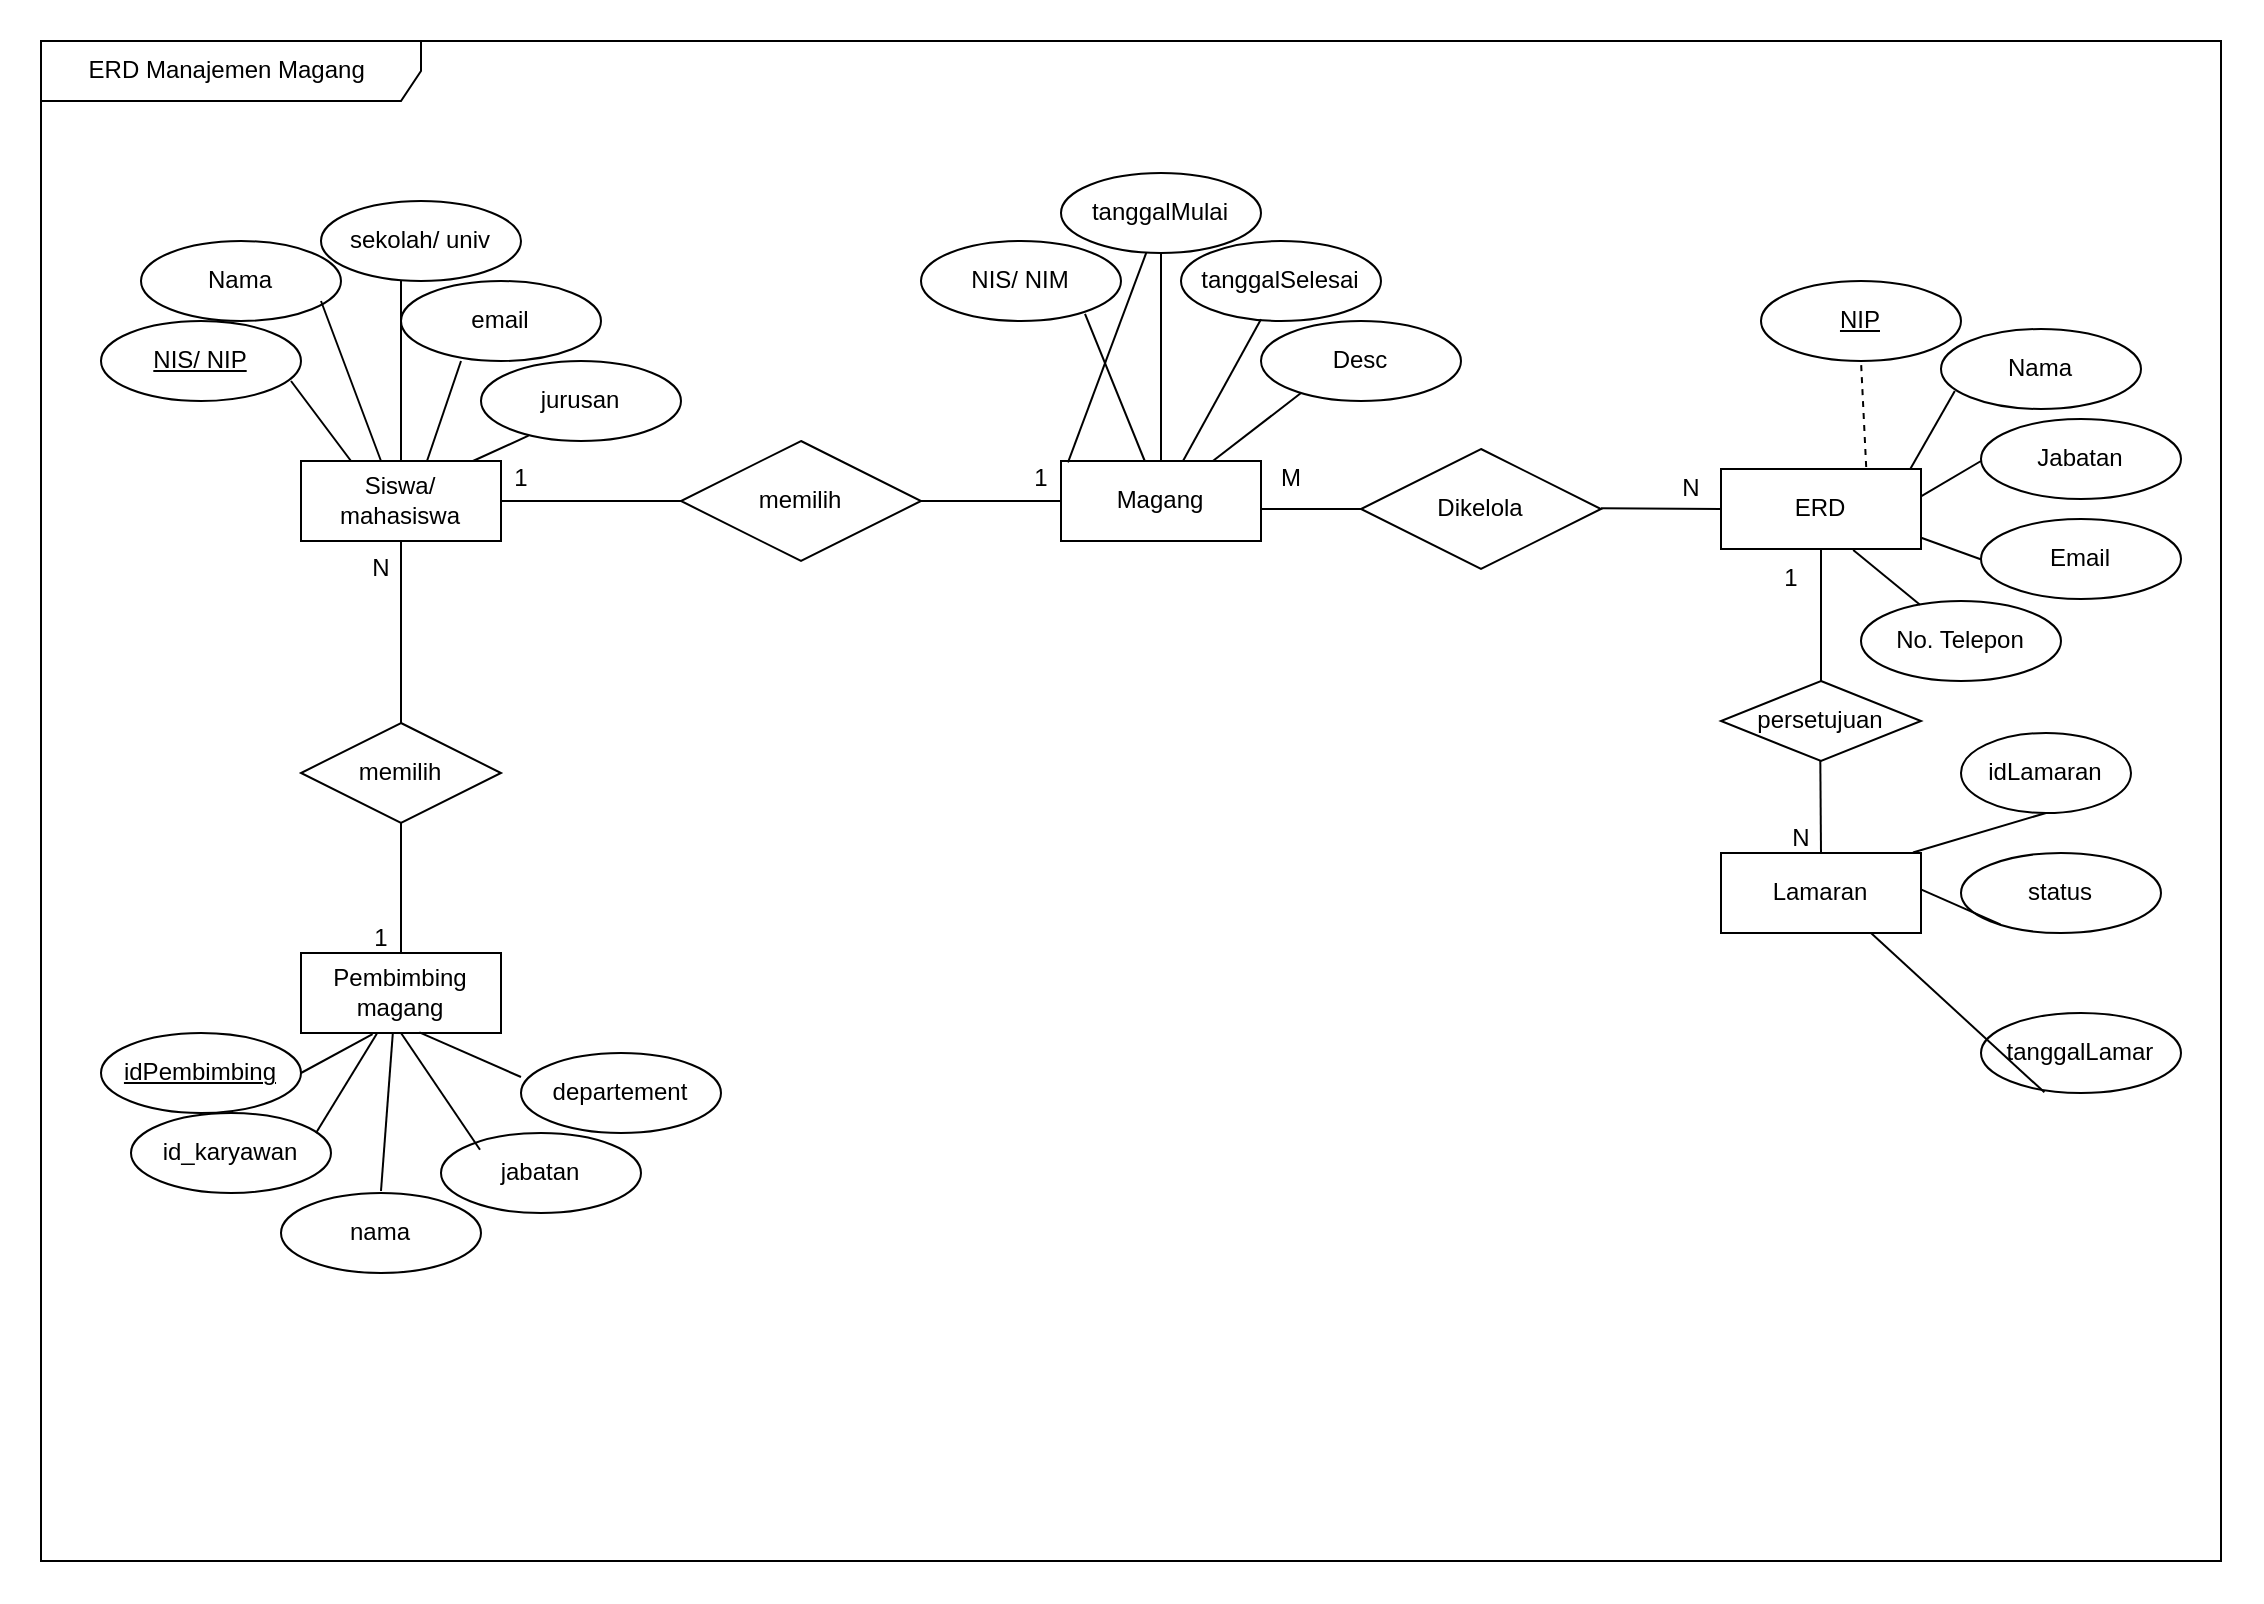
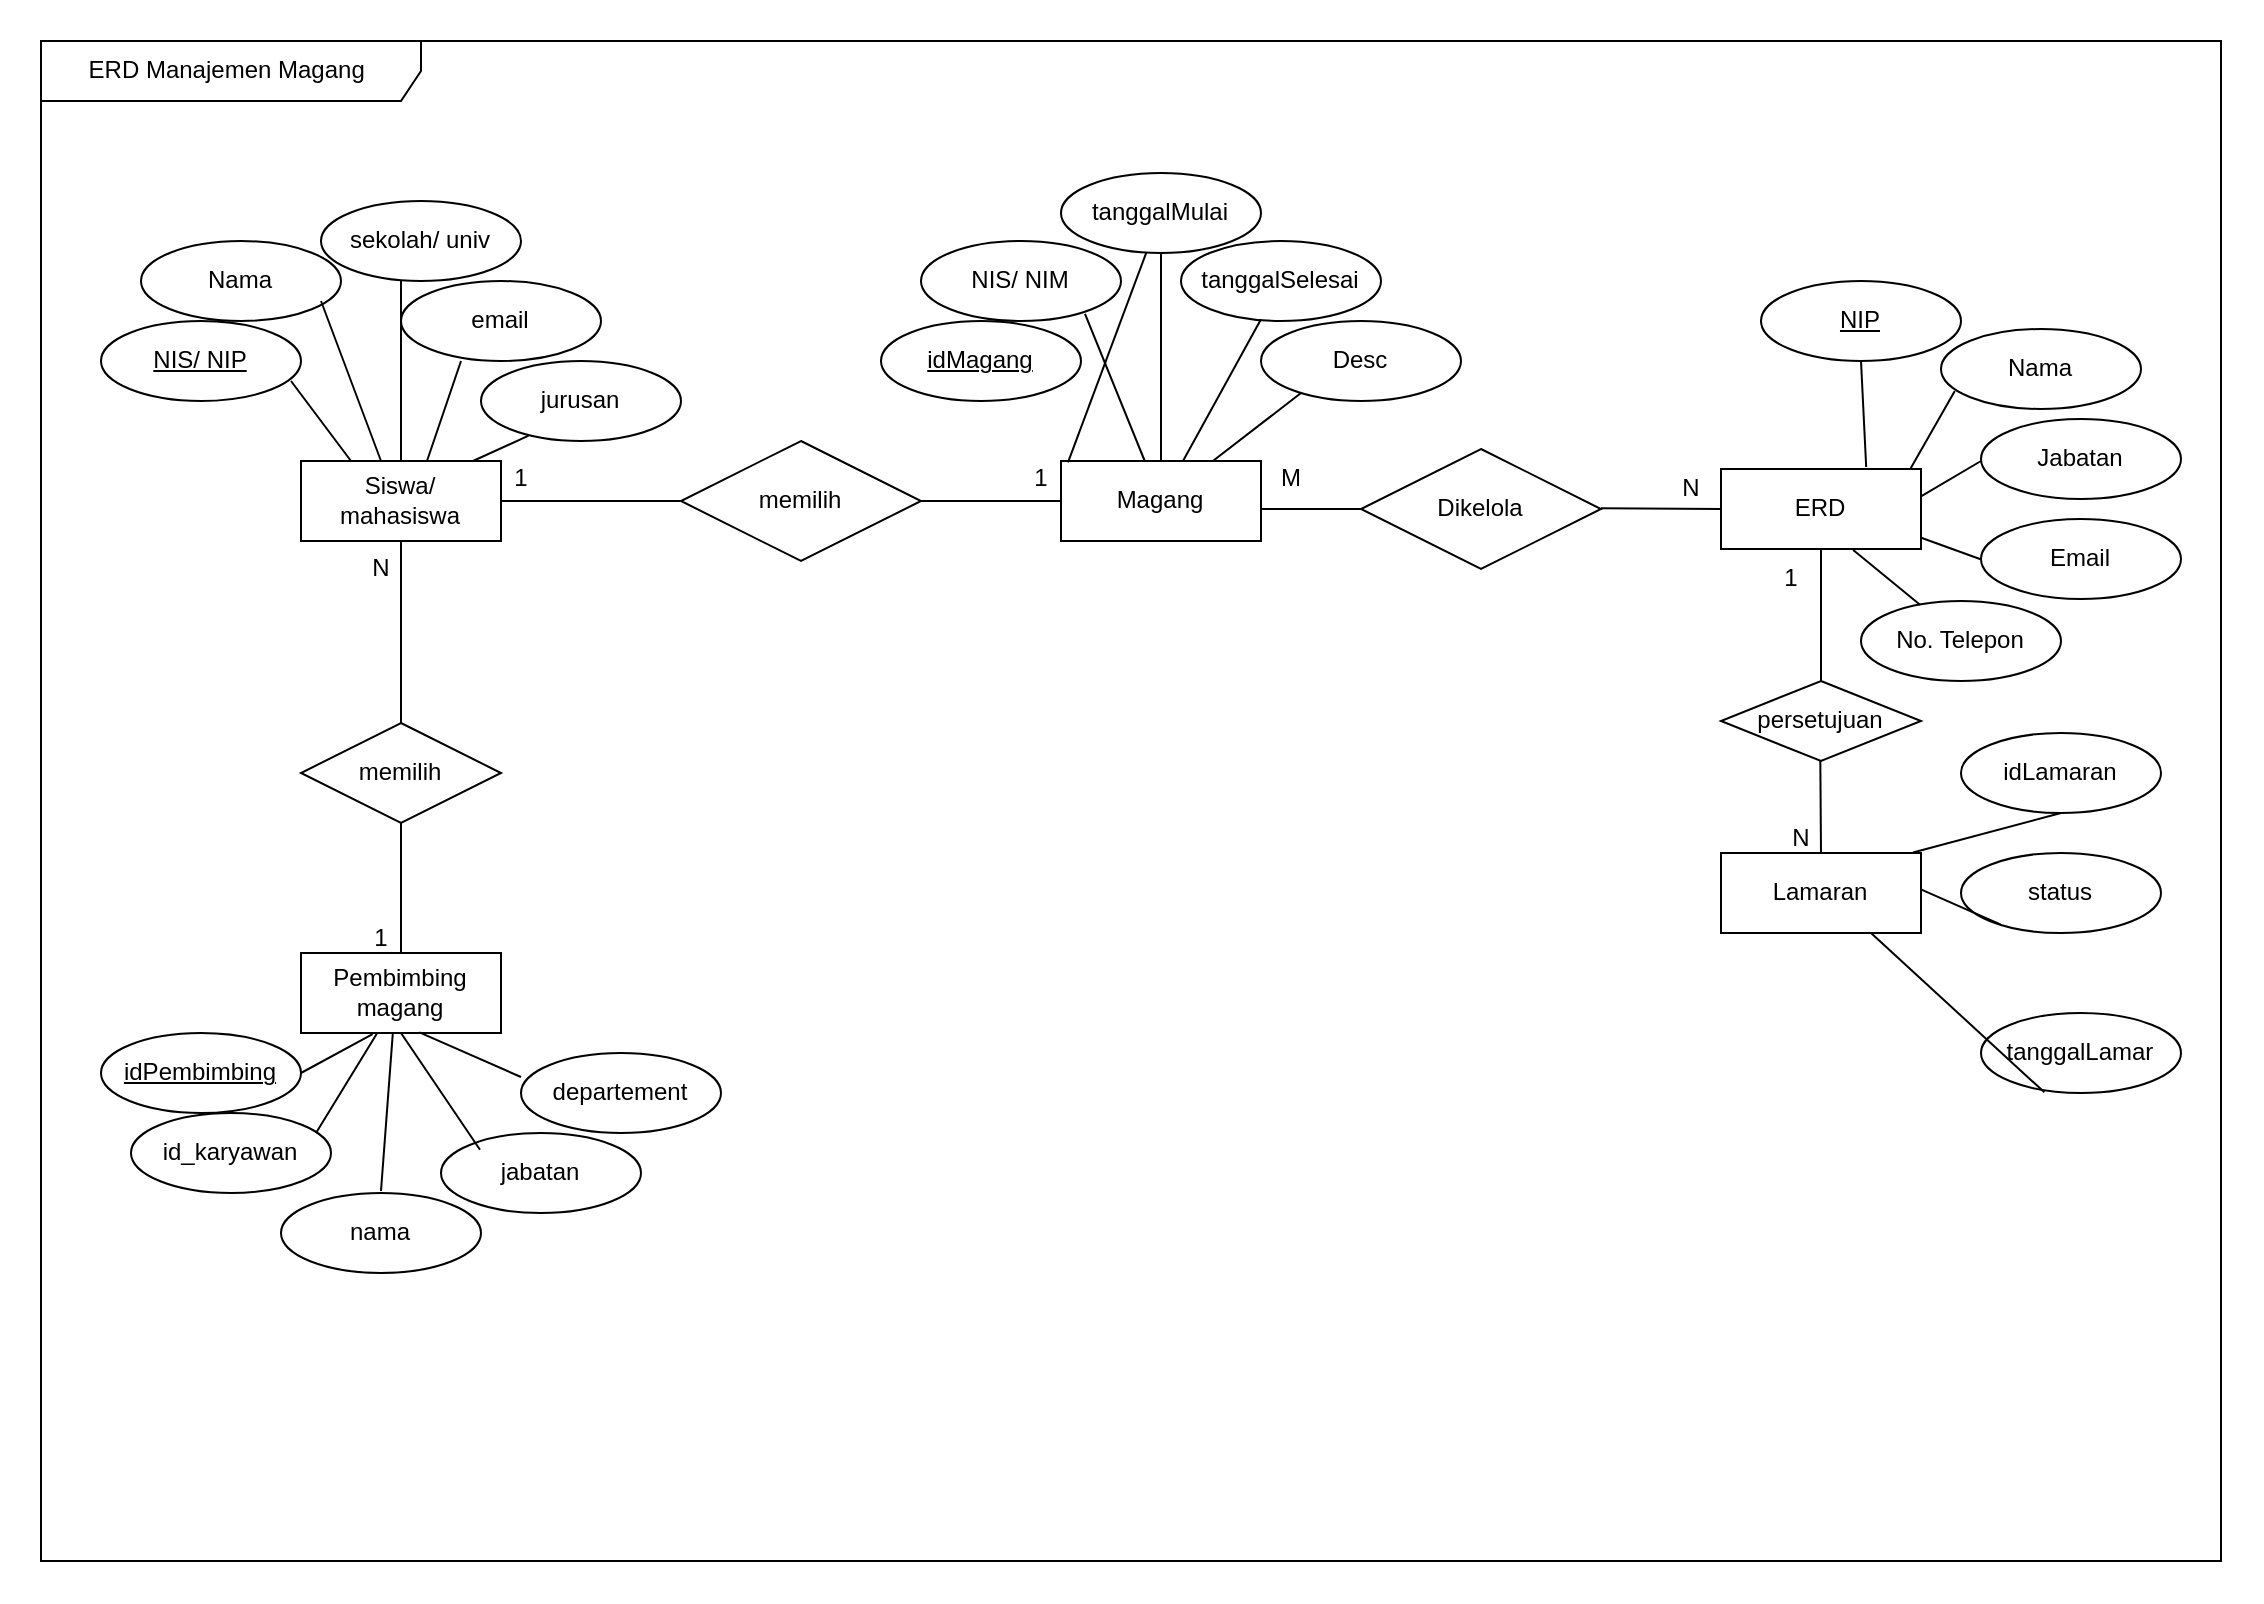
none -> (981, 361)
(1864, 412) -> (1864, 412)
(2046, 773) -> (2061, 773)
